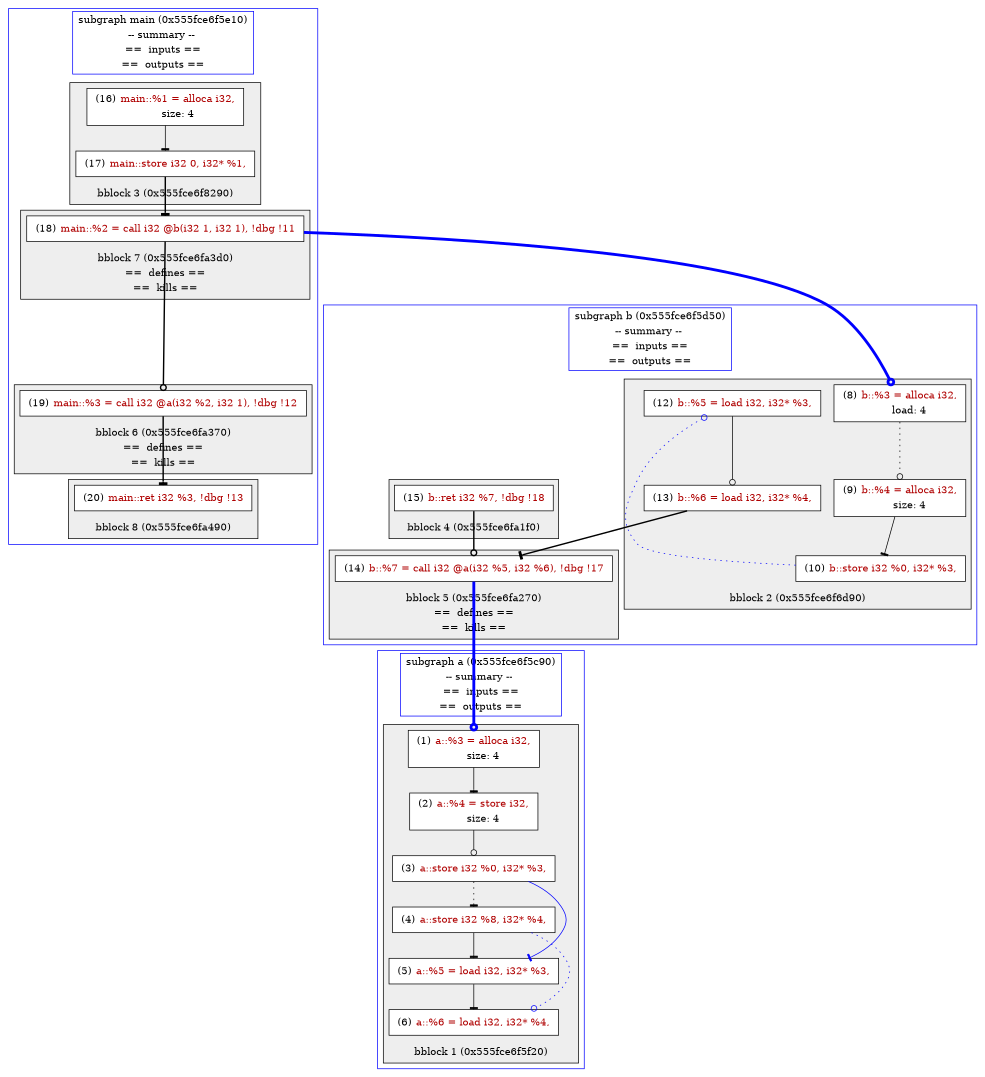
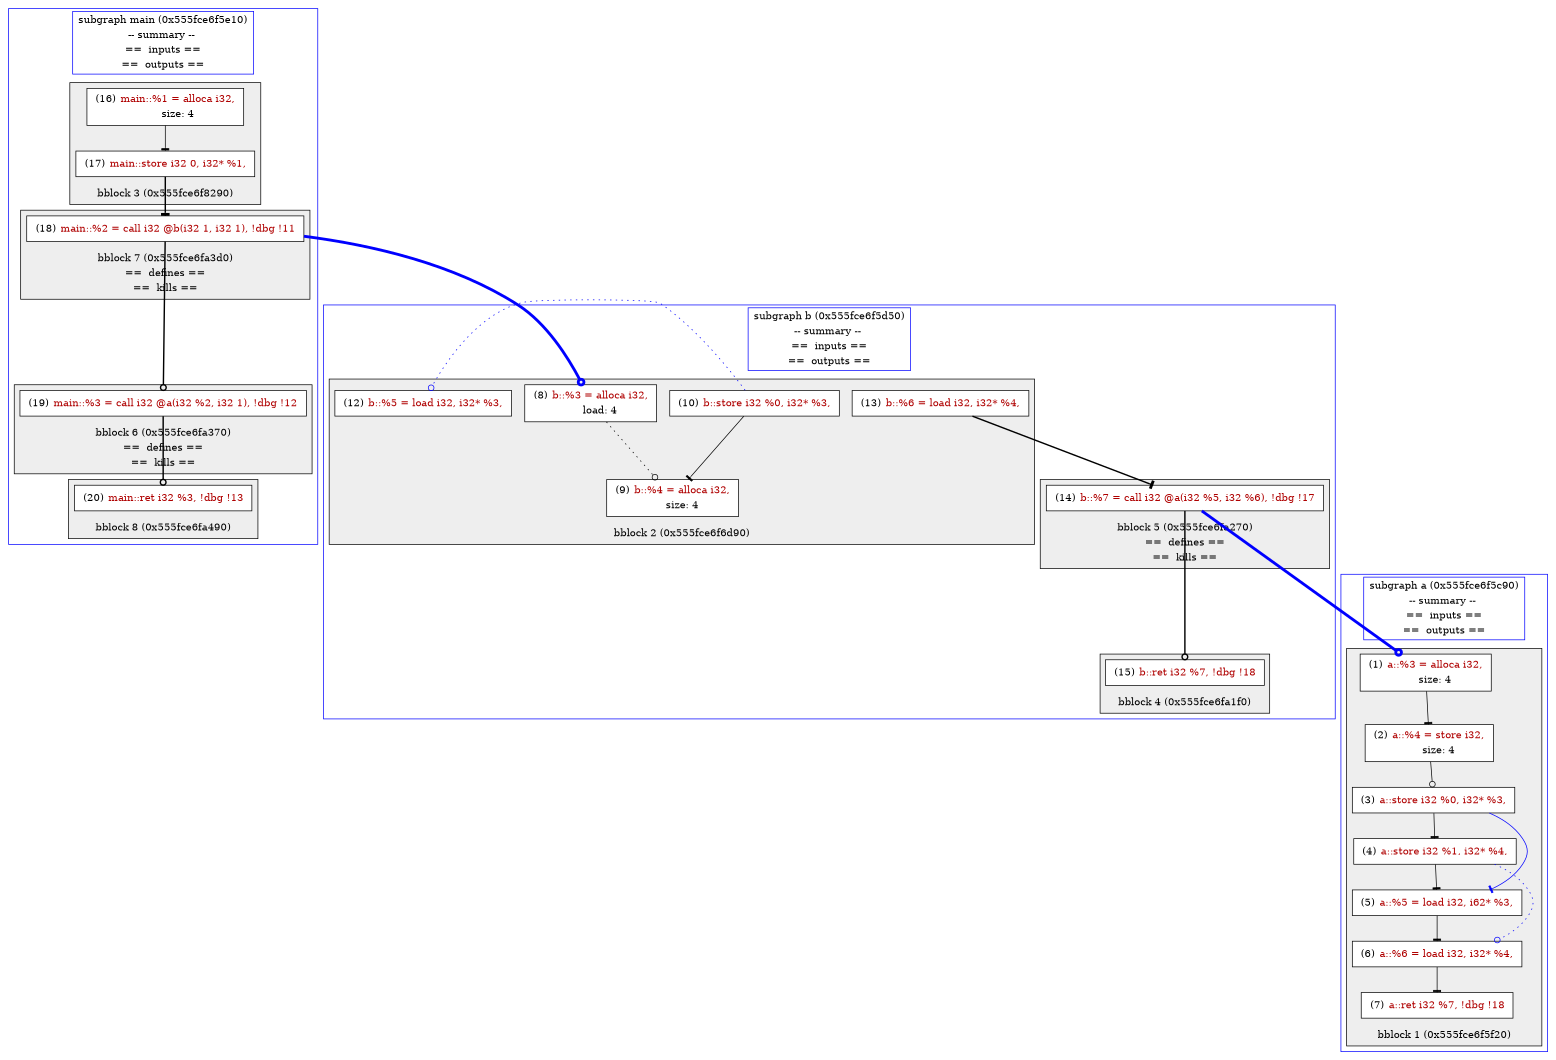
(732, 448) -> none
(163, 449) -> (163, 448)
(474, 530) -> (1185, 582)
(890, 534) -> (717, 446)
(474, 892) -> (1434, 824)
(483, 920) -> (1444, 851)
(483, 971) -> (1446, 903)
none -> (1437, 1005)
